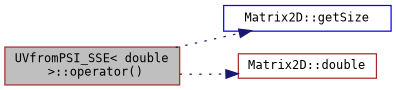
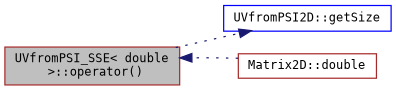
(307, 18) -> (307, 18)
(203, 74) -> (215, 58)
